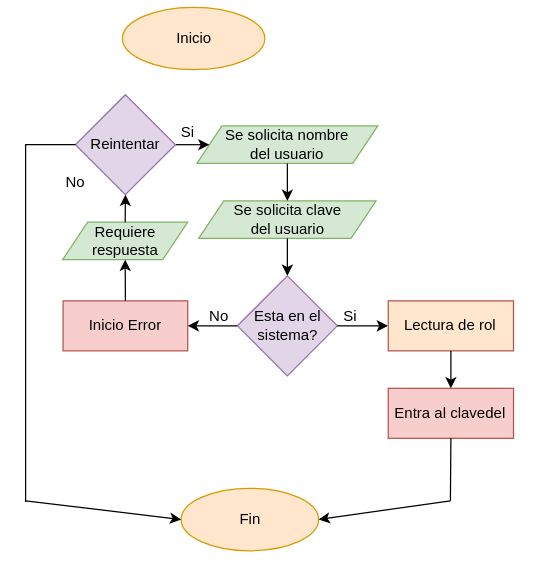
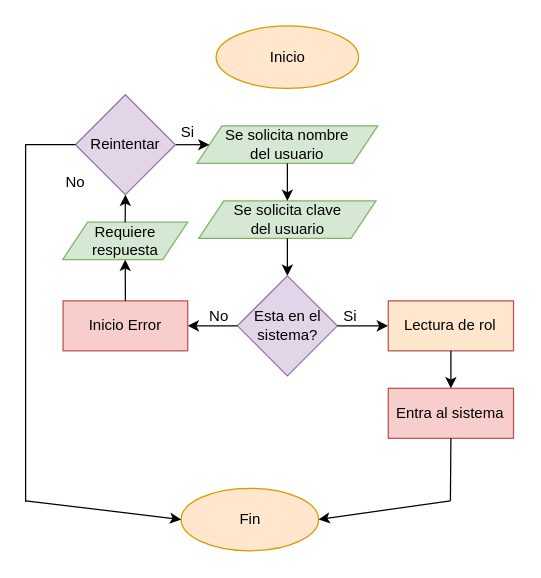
(194, 38) -> (288, 57)
(451, 413) -> (451, 413)
